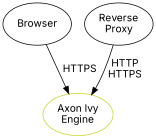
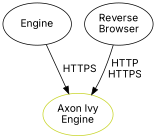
(37, 24) -> (37, 24)
(119, 24) -> (119, 24)
